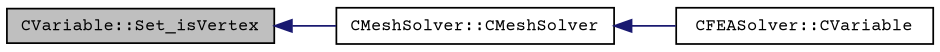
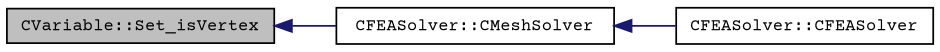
(475, 26) -> (475, 26)
(805, 26) -> (805, 26)
